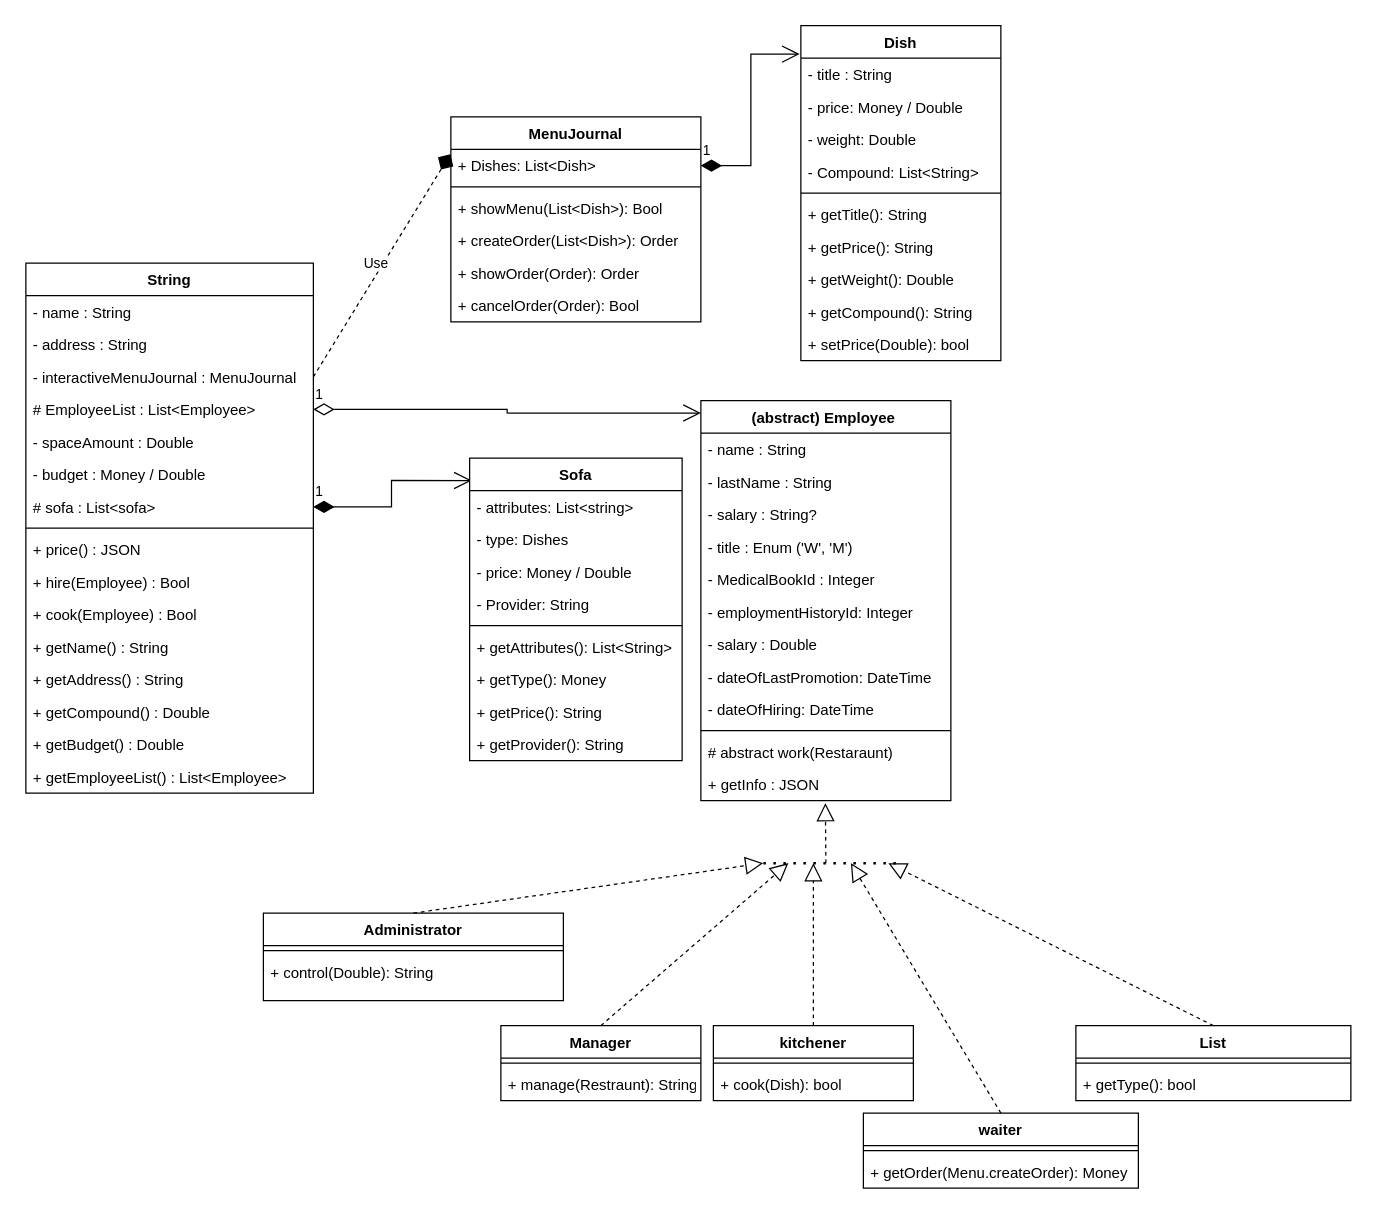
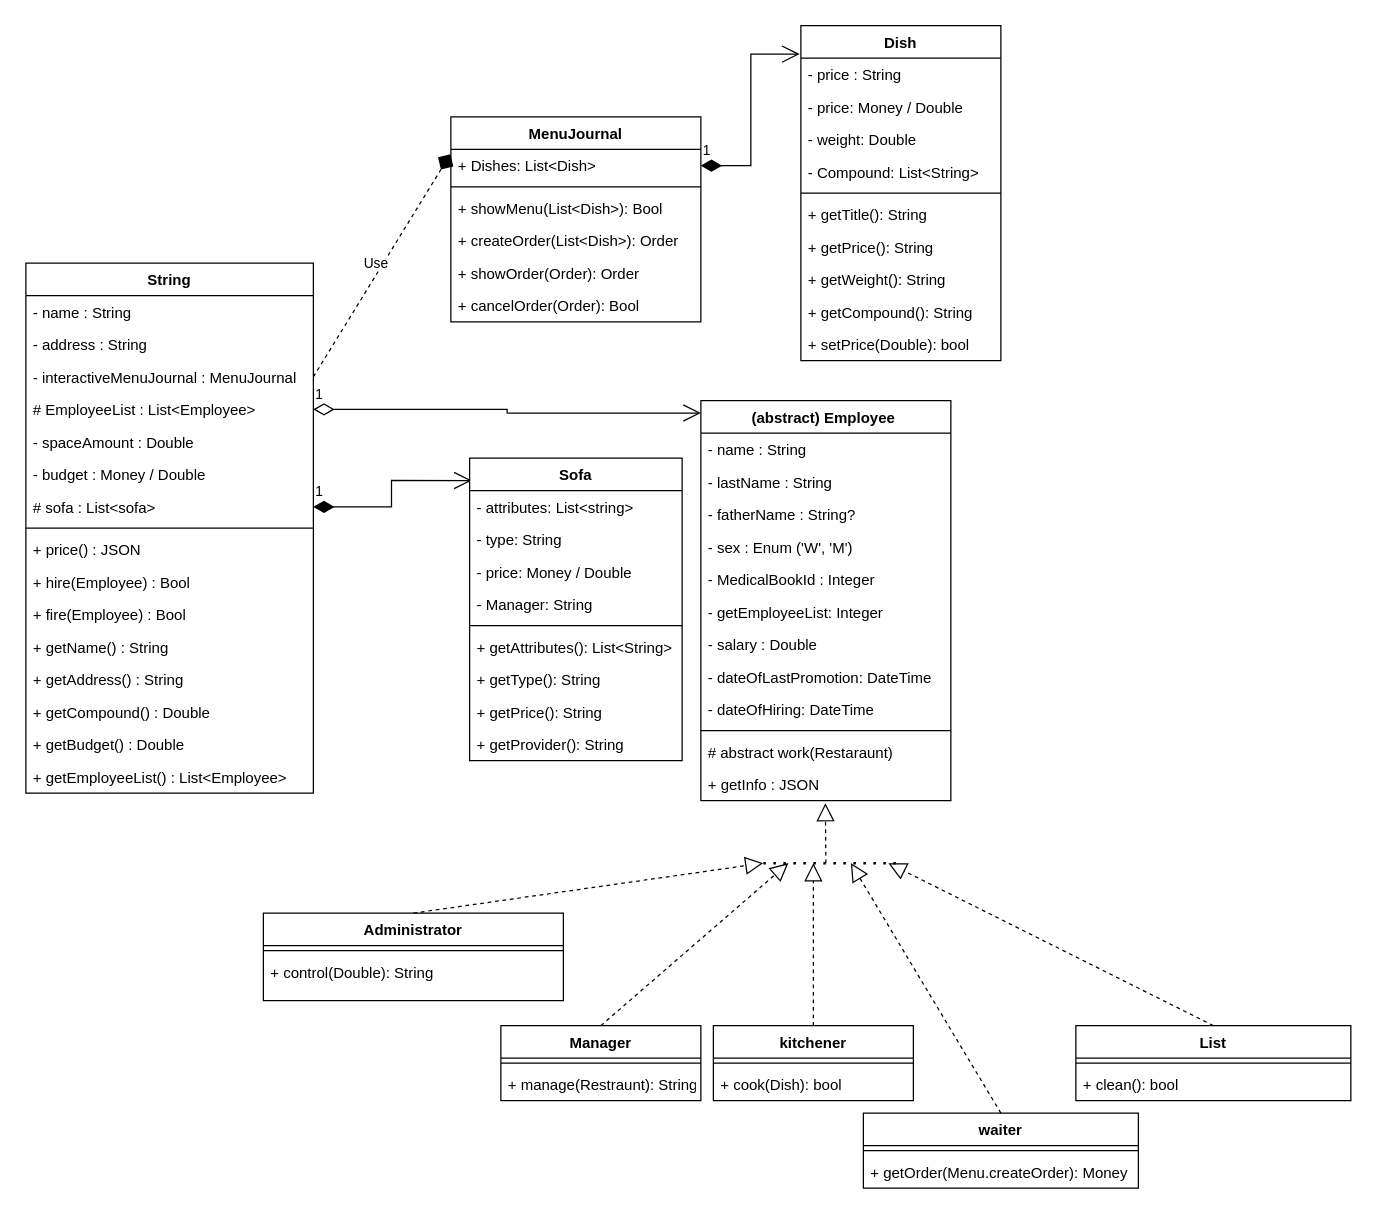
(861, 75) -> (863, 75)
(886, 280) -> (886, 280)
(771, 515) -> (790, 515)
(527, 540) -> (527, 540)
(787, 548) -> (783, 548)
(542, 605) -> (540, 605)
(824, 613) -> (807, 613)
(117, 615) -> (115, 615)
(546, 680) -> (548, 680)
(1146, 1085) -> (1136, 1085)
